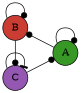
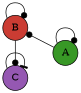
(38, 67) -> none
